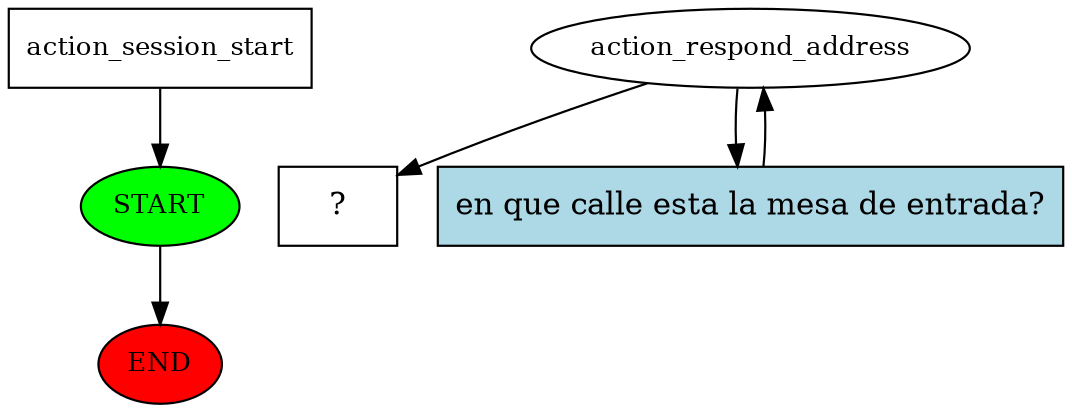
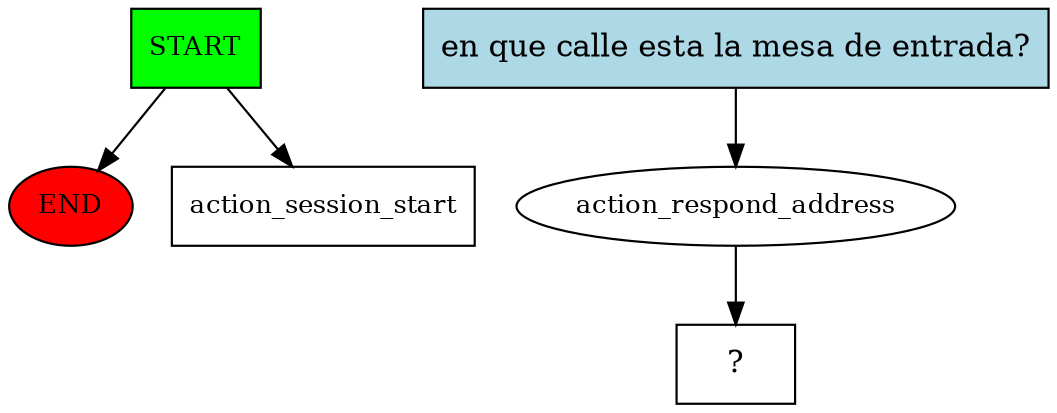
(736, 116) -> none
(160, 117) -> (253, 119)
(160, 206) -> (196, 48)
